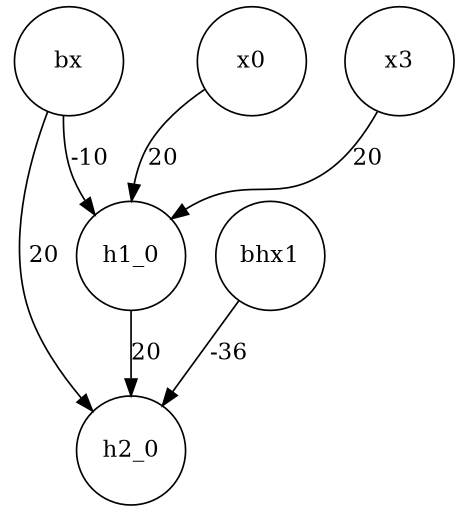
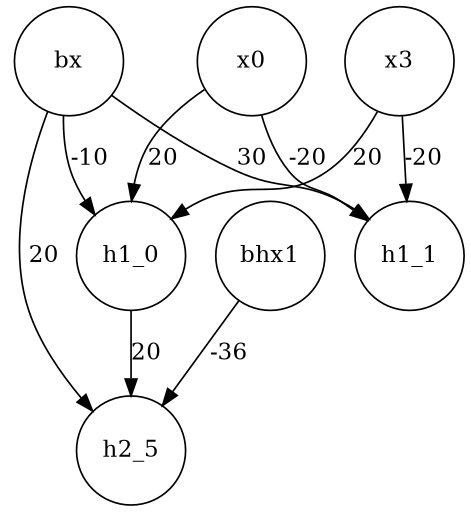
none -> (410, 256)
(131, 450) -> (131, 450)
